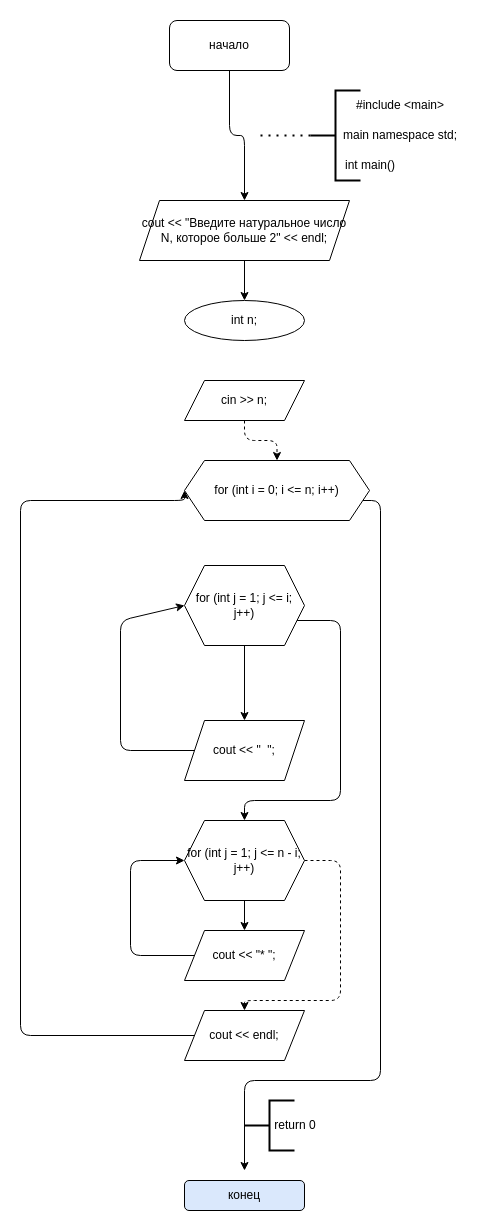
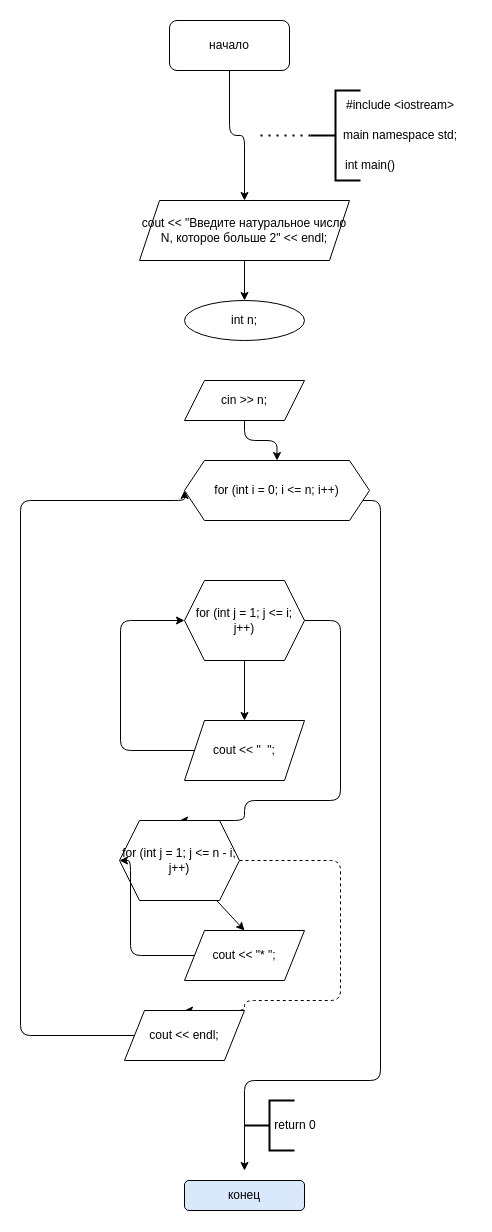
(401, 106) -> (401, 106)
(257, 441) -> (257, 441)
(245, 606) -> (245, 621)
(245, 861) -> (180, 861)
(245, 1036) -> (185, 1036)
